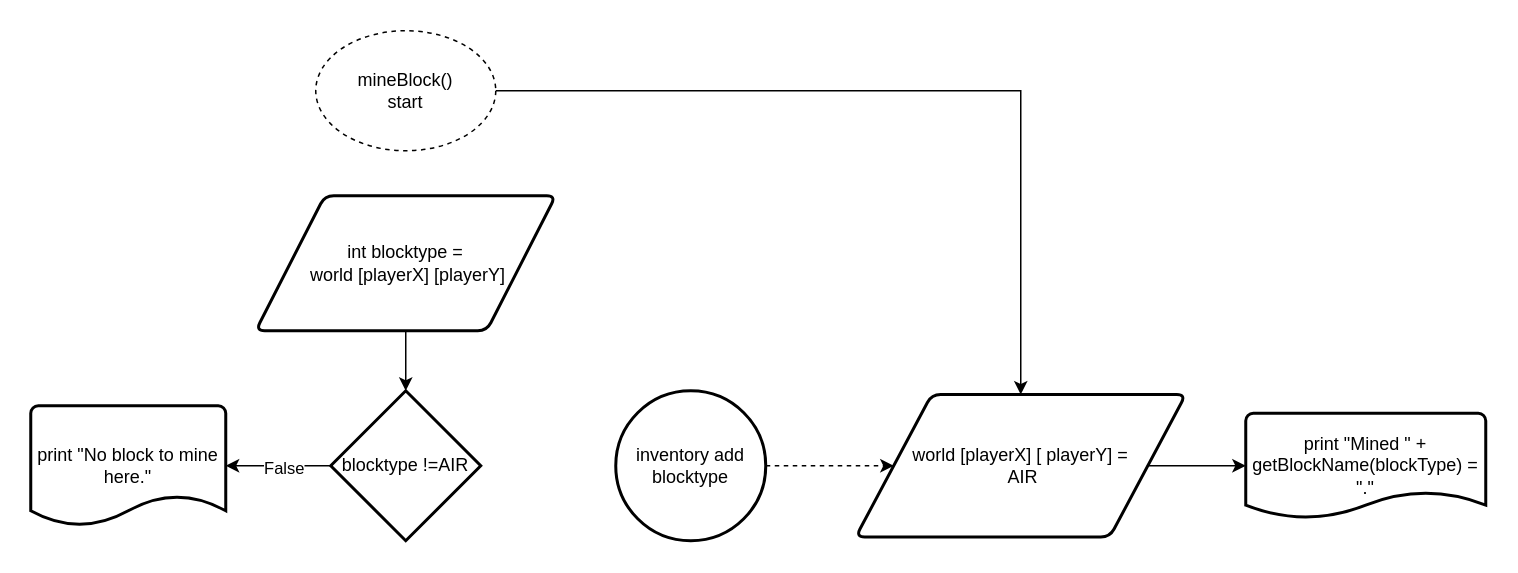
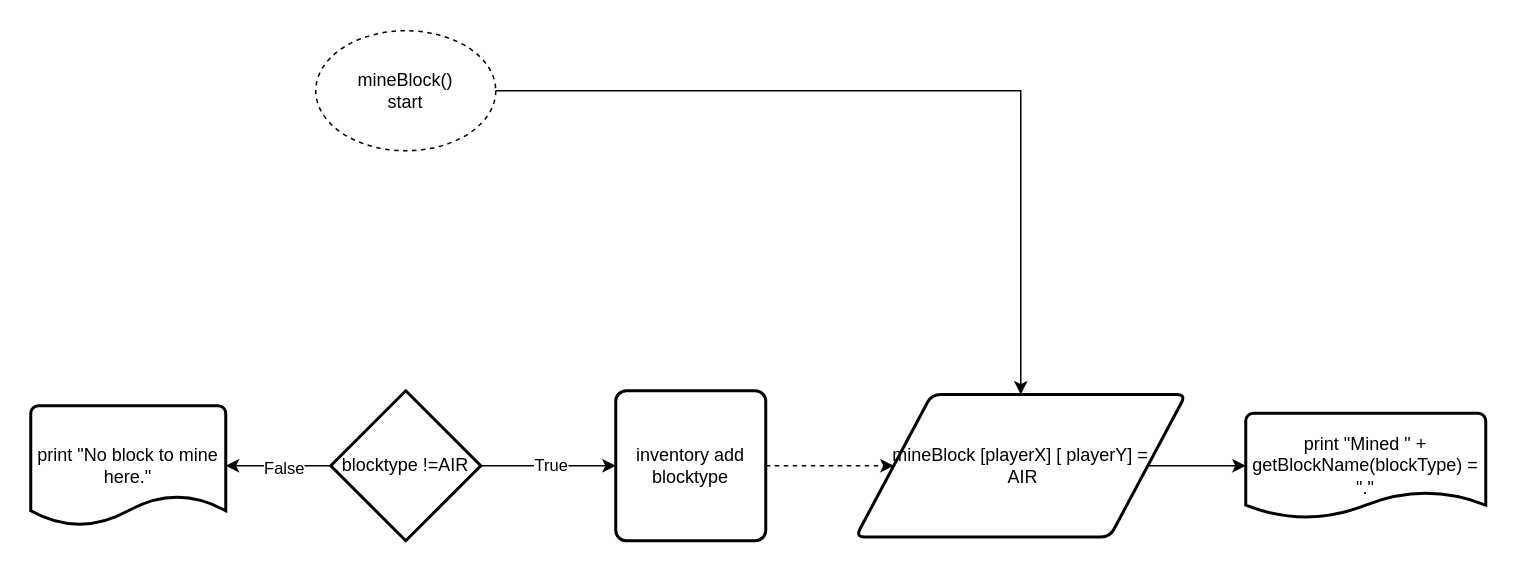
(406, 263) -> none
(406, 356) -> none
none -> (543, 466)
(691, 466) -> (691, 466)
(1021, 466) -> (1021, 466)
